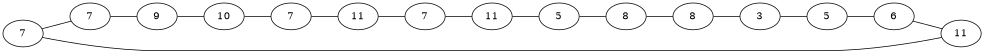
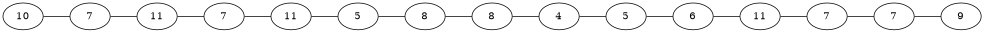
(191, 16) -> none
(760, 16) -> (559, 16)
